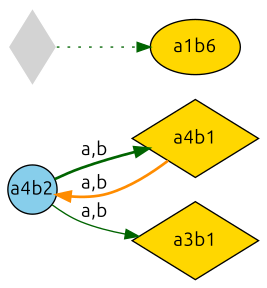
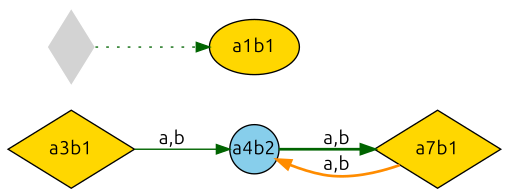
(195, 47) -> (254, 47)
(195, 138) -> (438, 149)
(87, 224) -> (176, 149)
